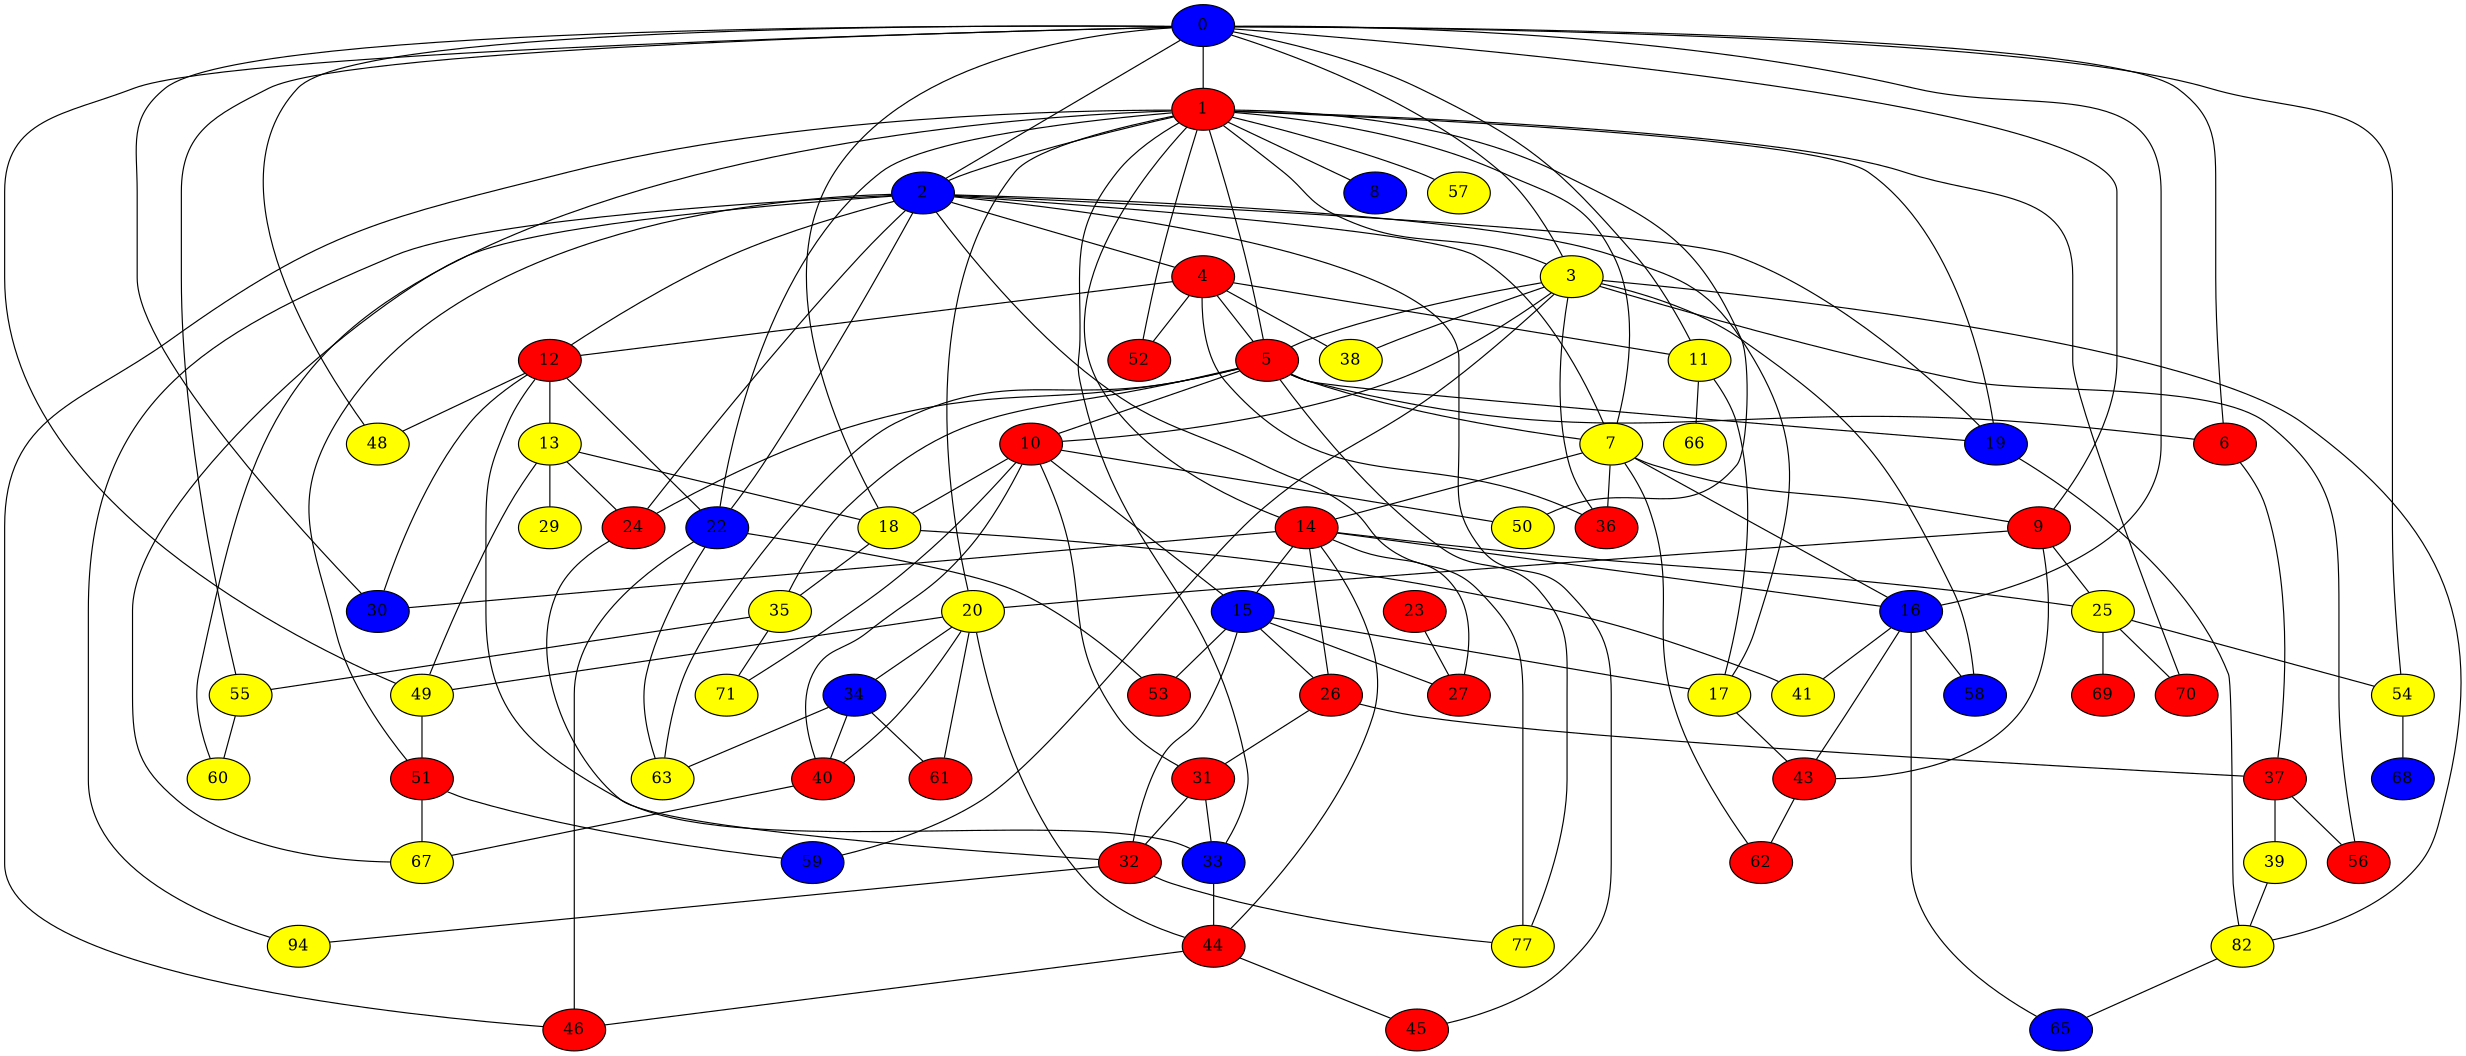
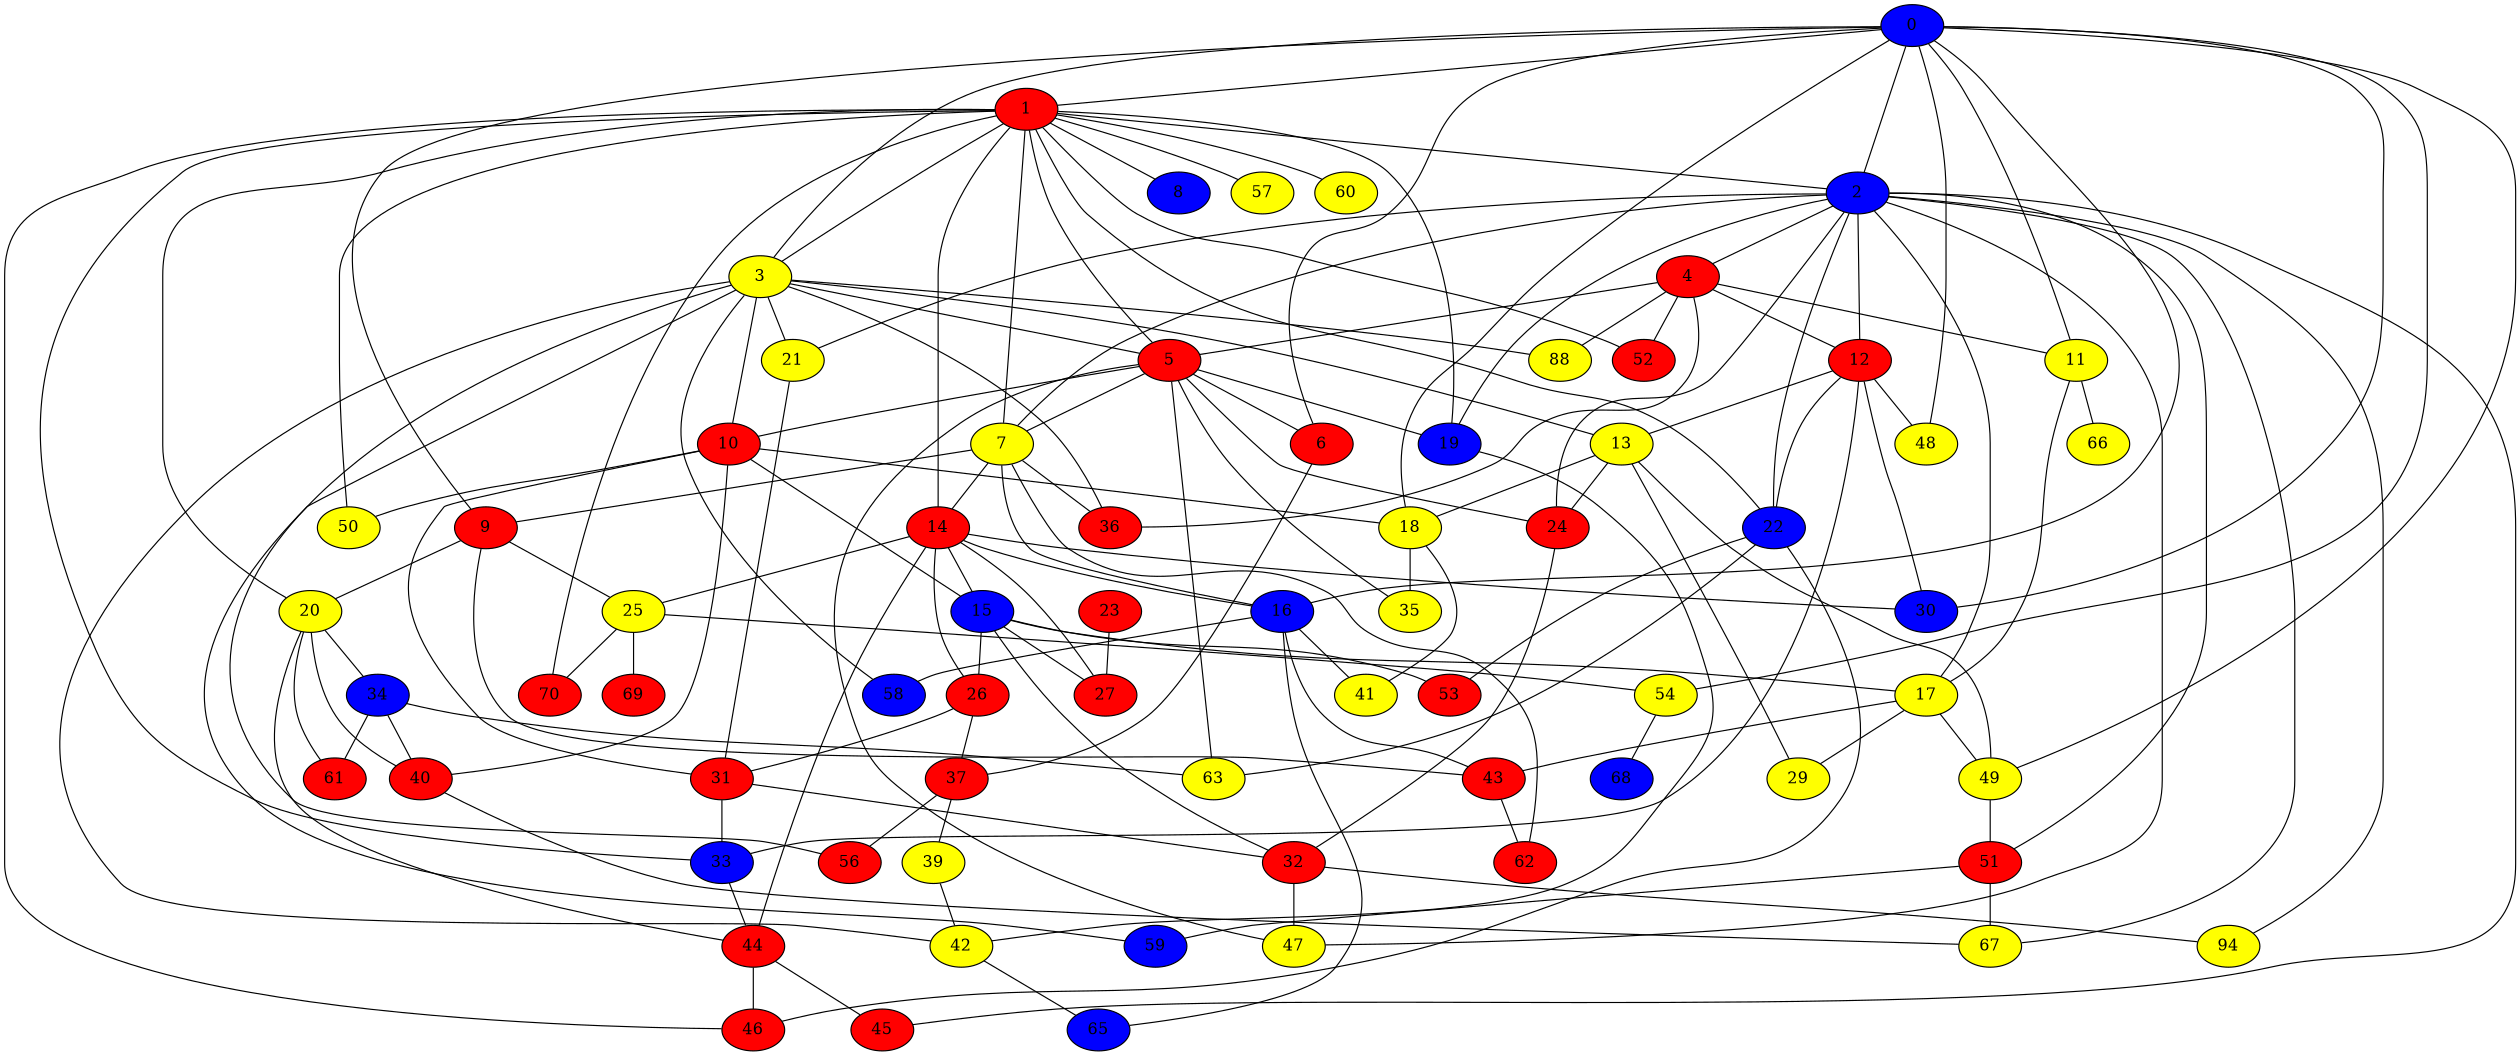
none -> (1196, 337)
none -> (793, 360)
(1351, 360) -> (1560, 360)
(710, 652) -> (1958, 737)
(241, 695) -> none
(727, 695) -> none
none -> (1868, 733)
(1523, 946) -> (1294, 946)
(2242, 946) -> (961, 946)
